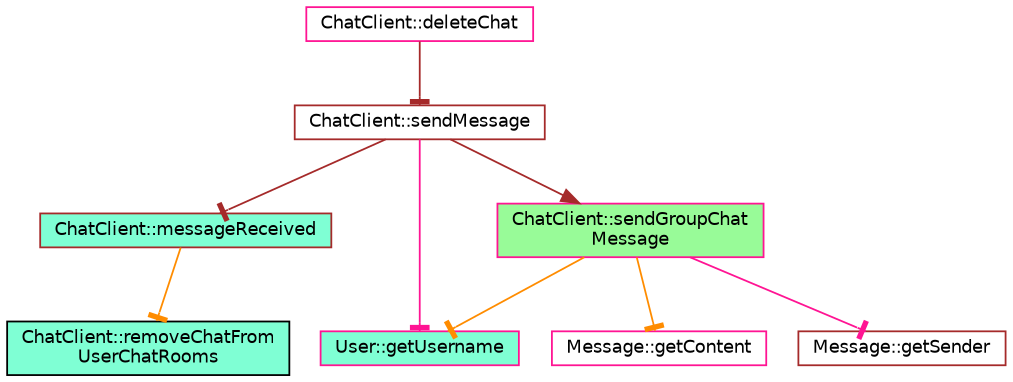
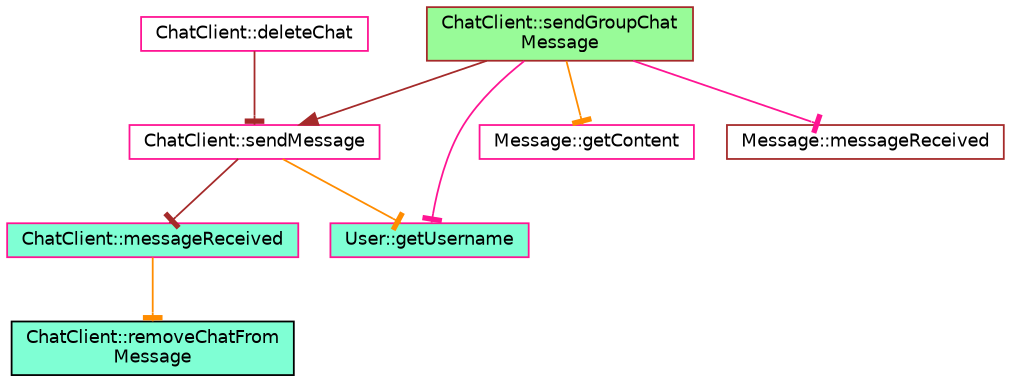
(420, 122) -> (255, 142)
(507, 167) -> (402, 90)
(186, 230) -> (153, 240)
(630, 230) -> (560, 34)
(420, 231) -> (338, 189)
(520, 292) -> (462, 128)
(148, 348) -> (153, 348)
(902, 348) -> (865, 142)
